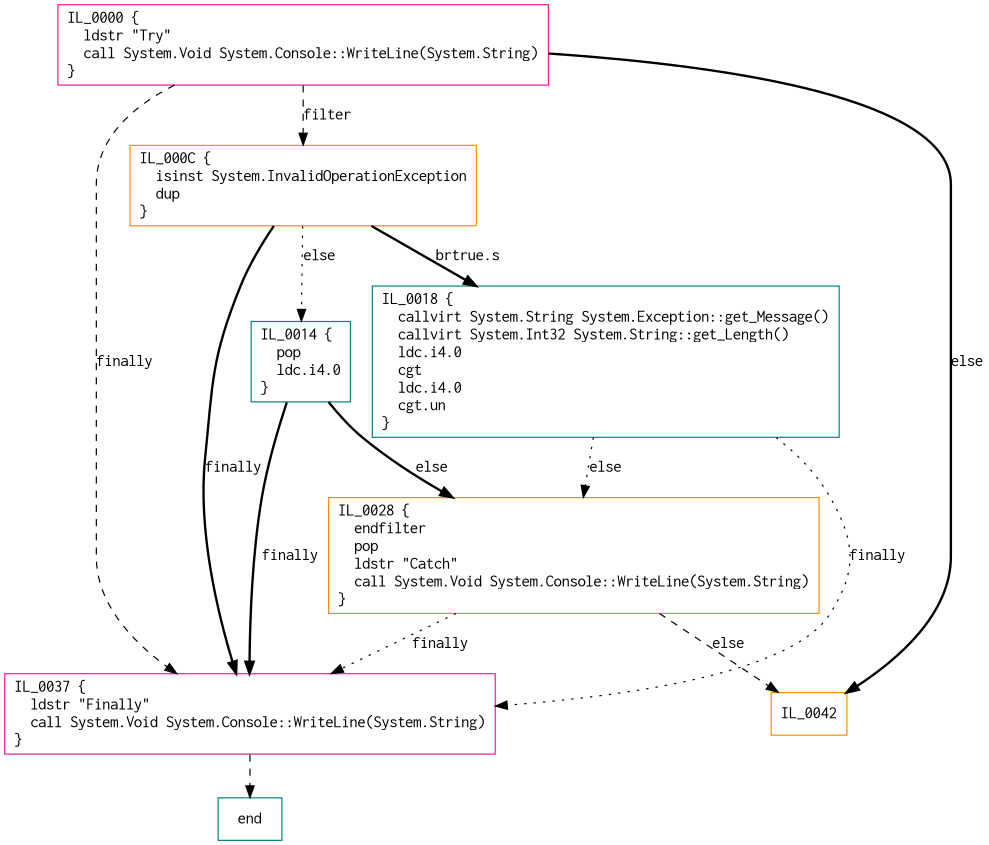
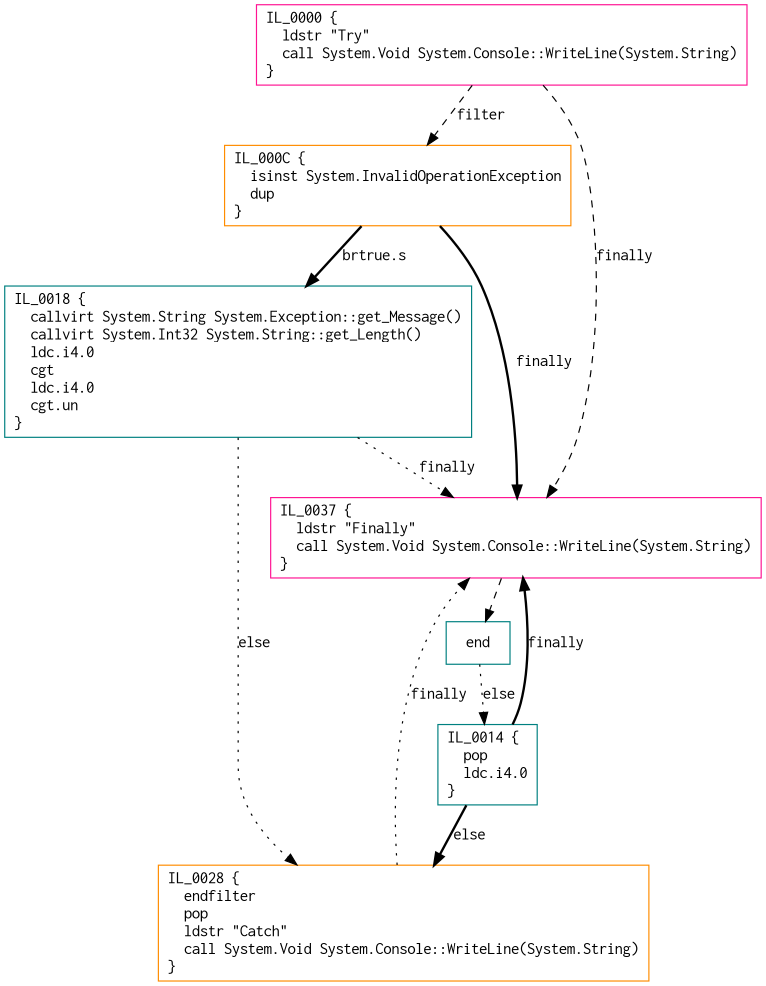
(302, 268) -> (482, 688)
(809, 714) -> none
